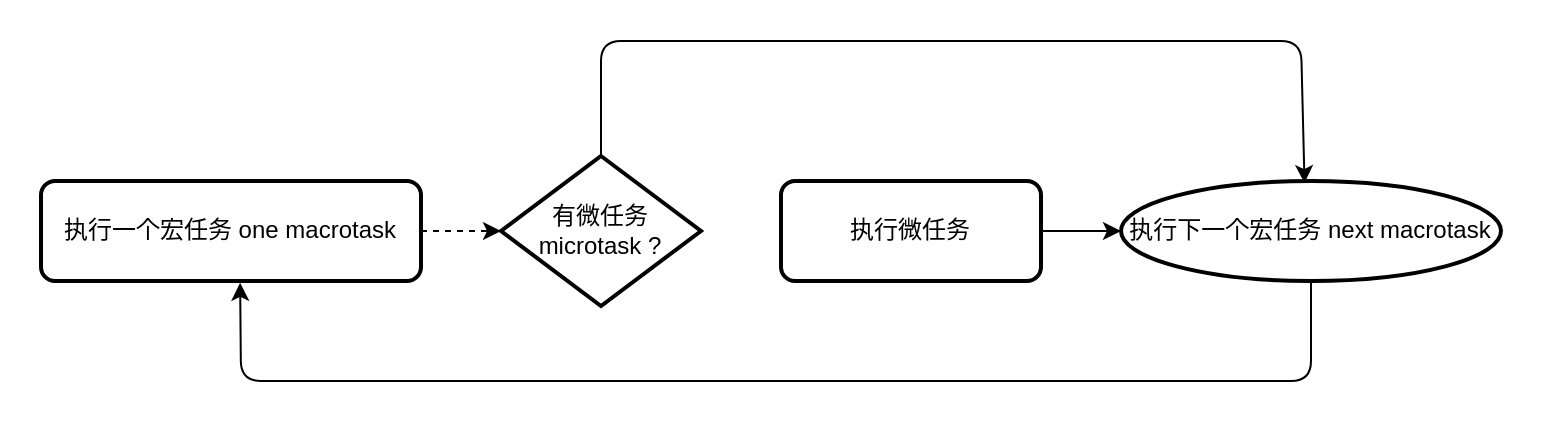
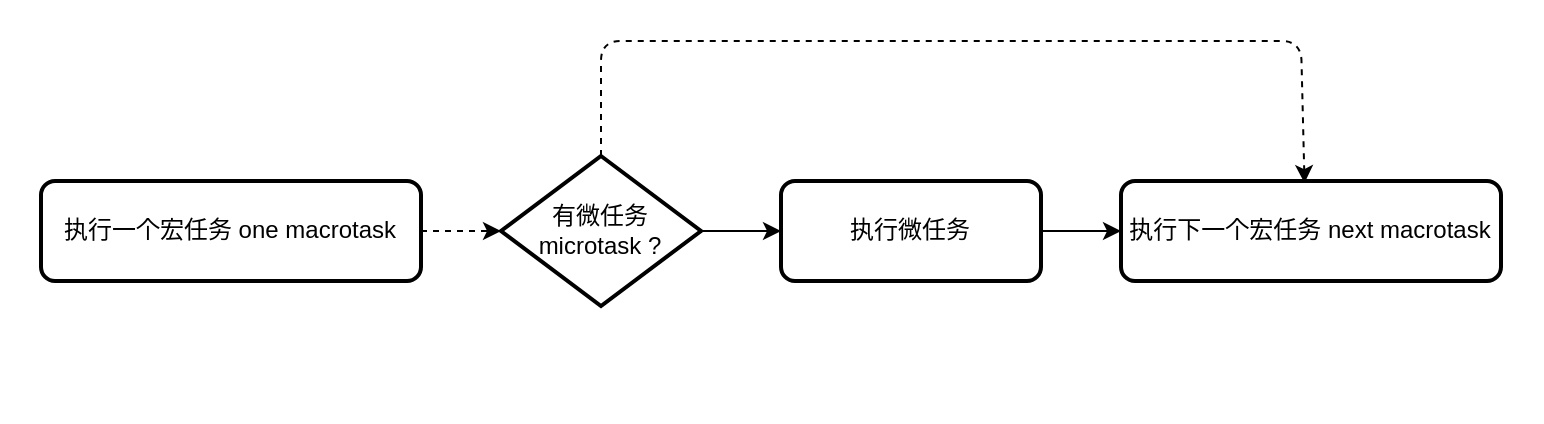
(958, 41) -> (958, 41)
none -> (735, 231)
(1311, 231) -> (1311, 231)
(784, 381) -> none
